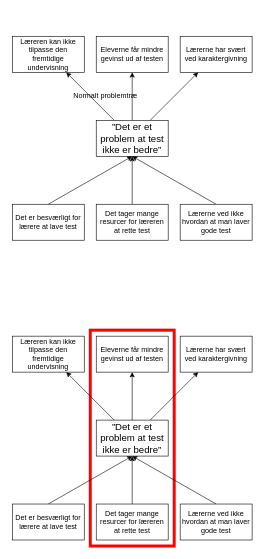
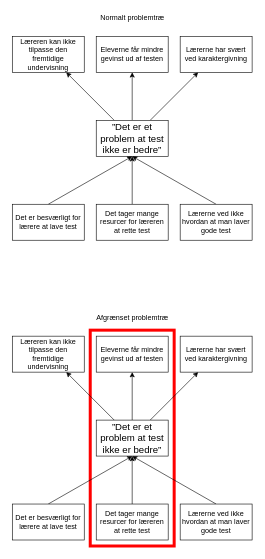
(105, 96) -> (132, 18)
none -> (132, 318)
